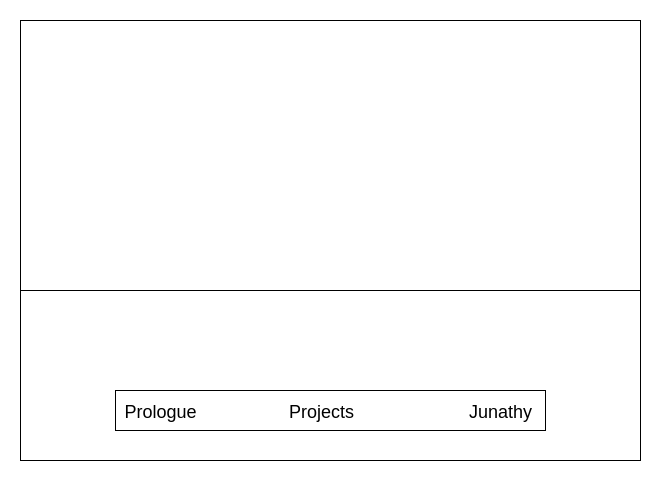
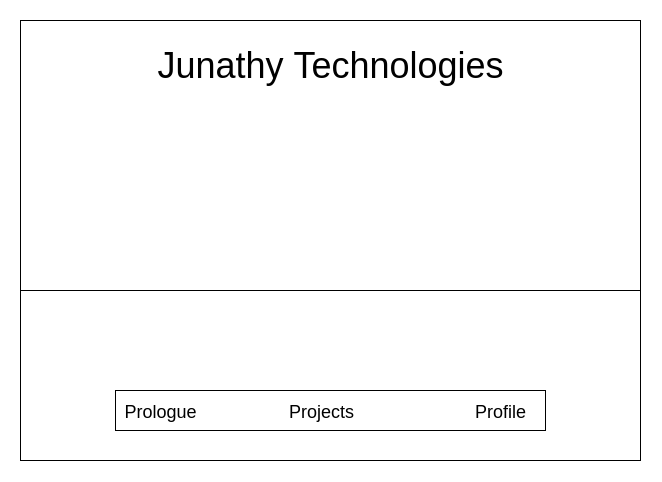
none -> (331, 66)
(501, 406) -> (501, 406)
